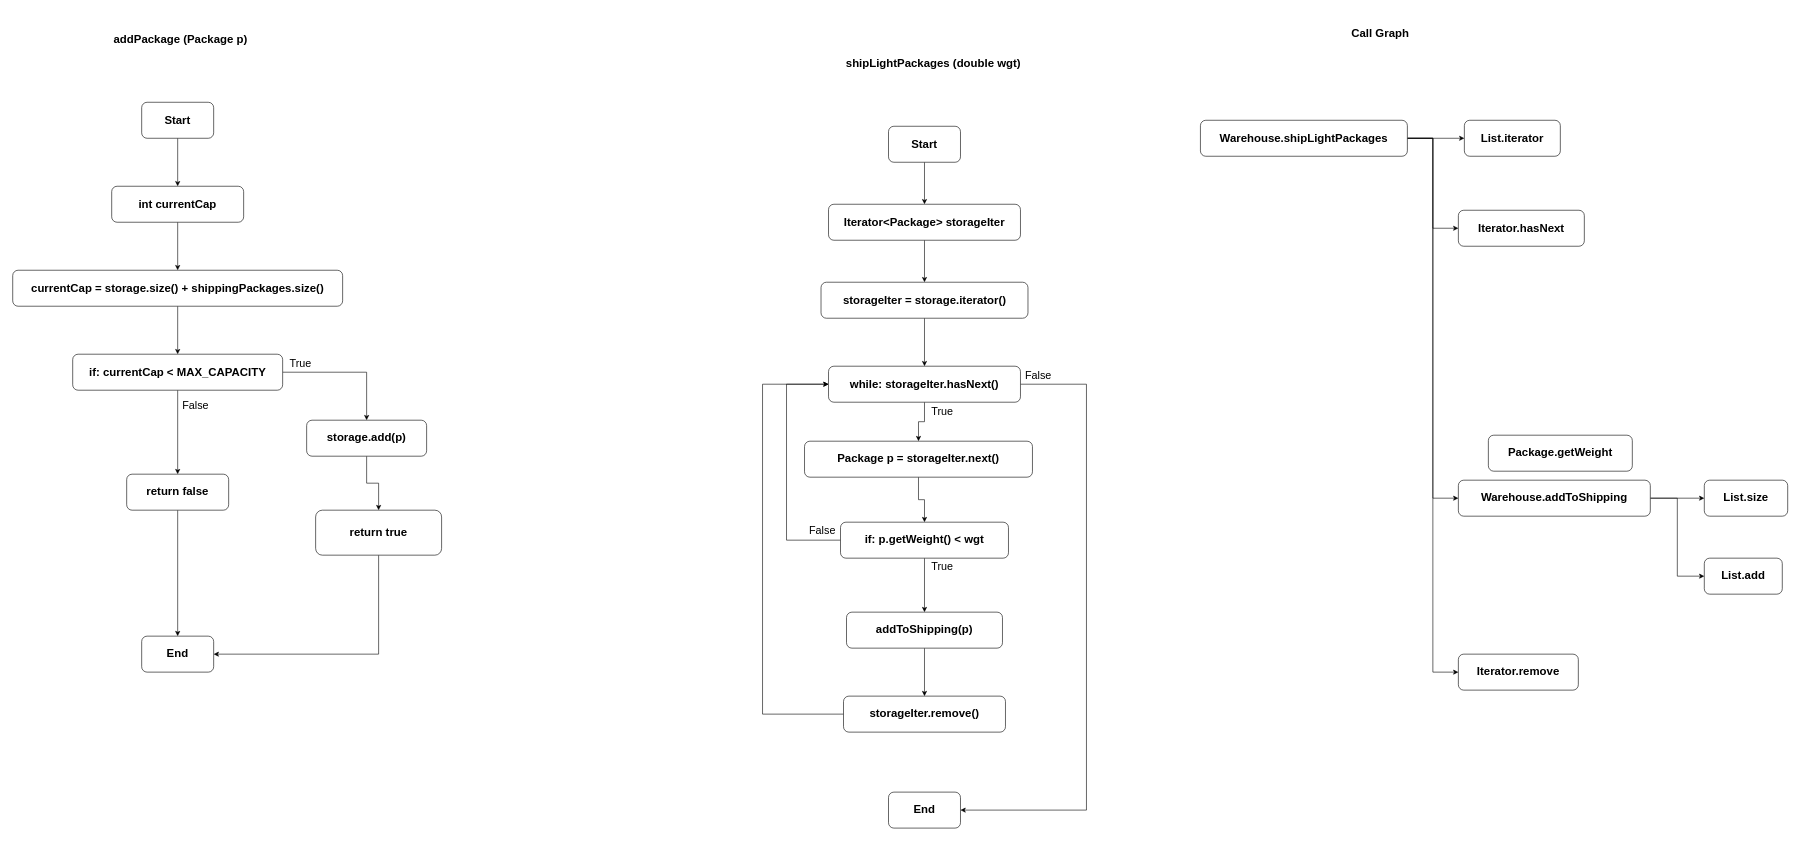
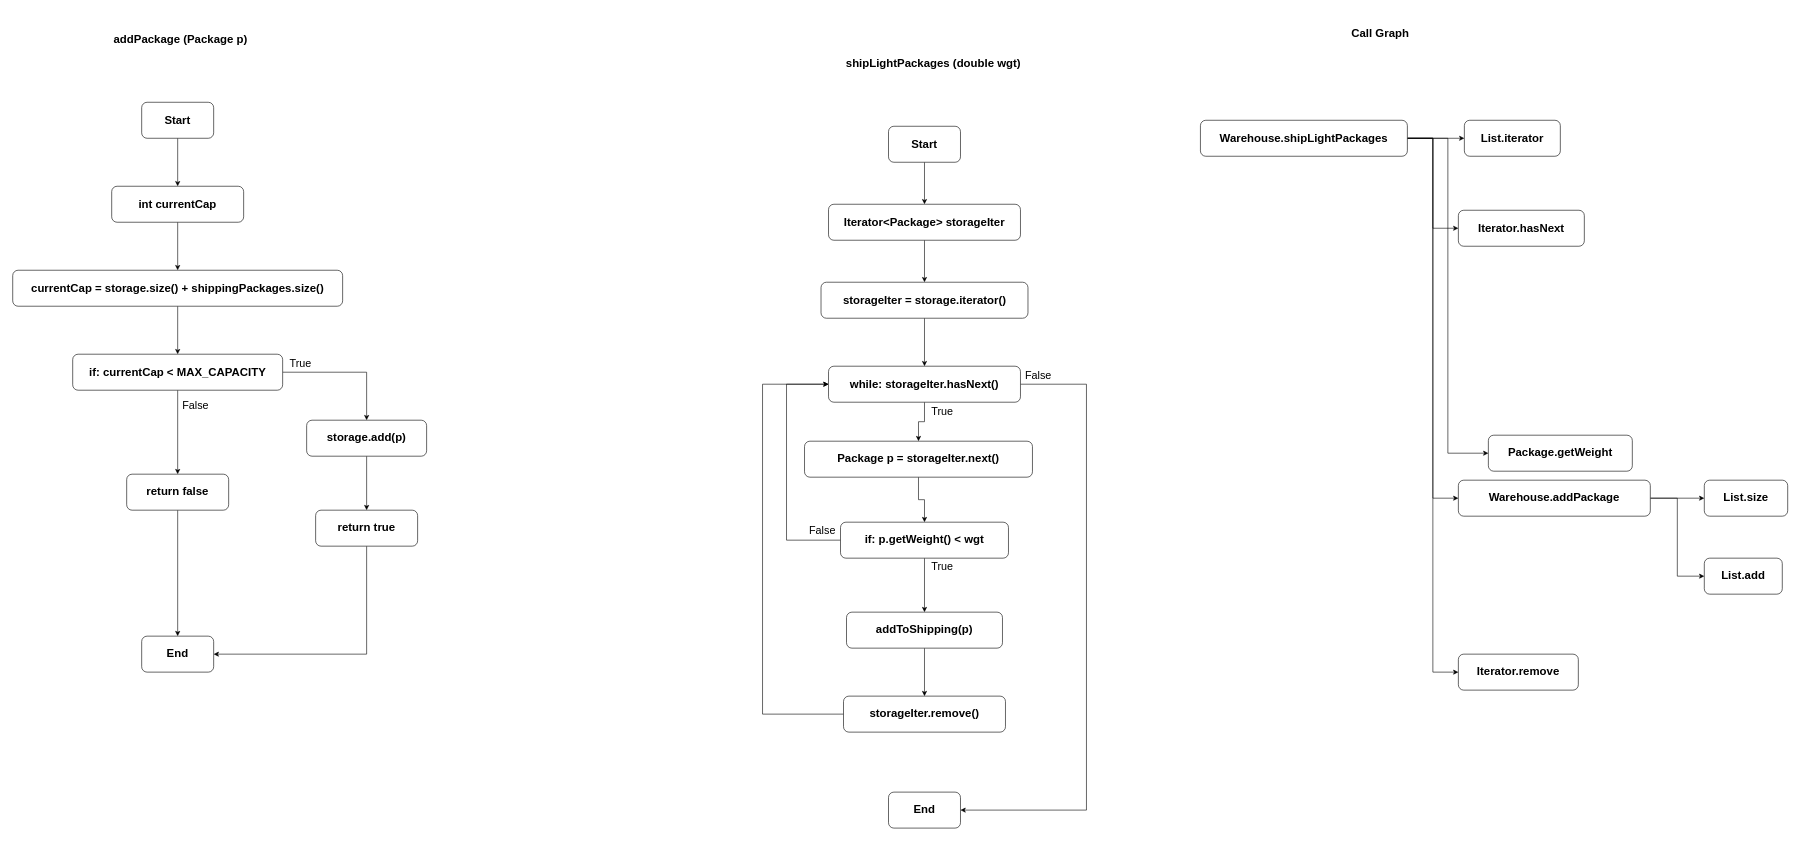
none -> (1482, 453)
(1554, 498) -> (1554, 498)
(378, 533) -> (366, 528)
